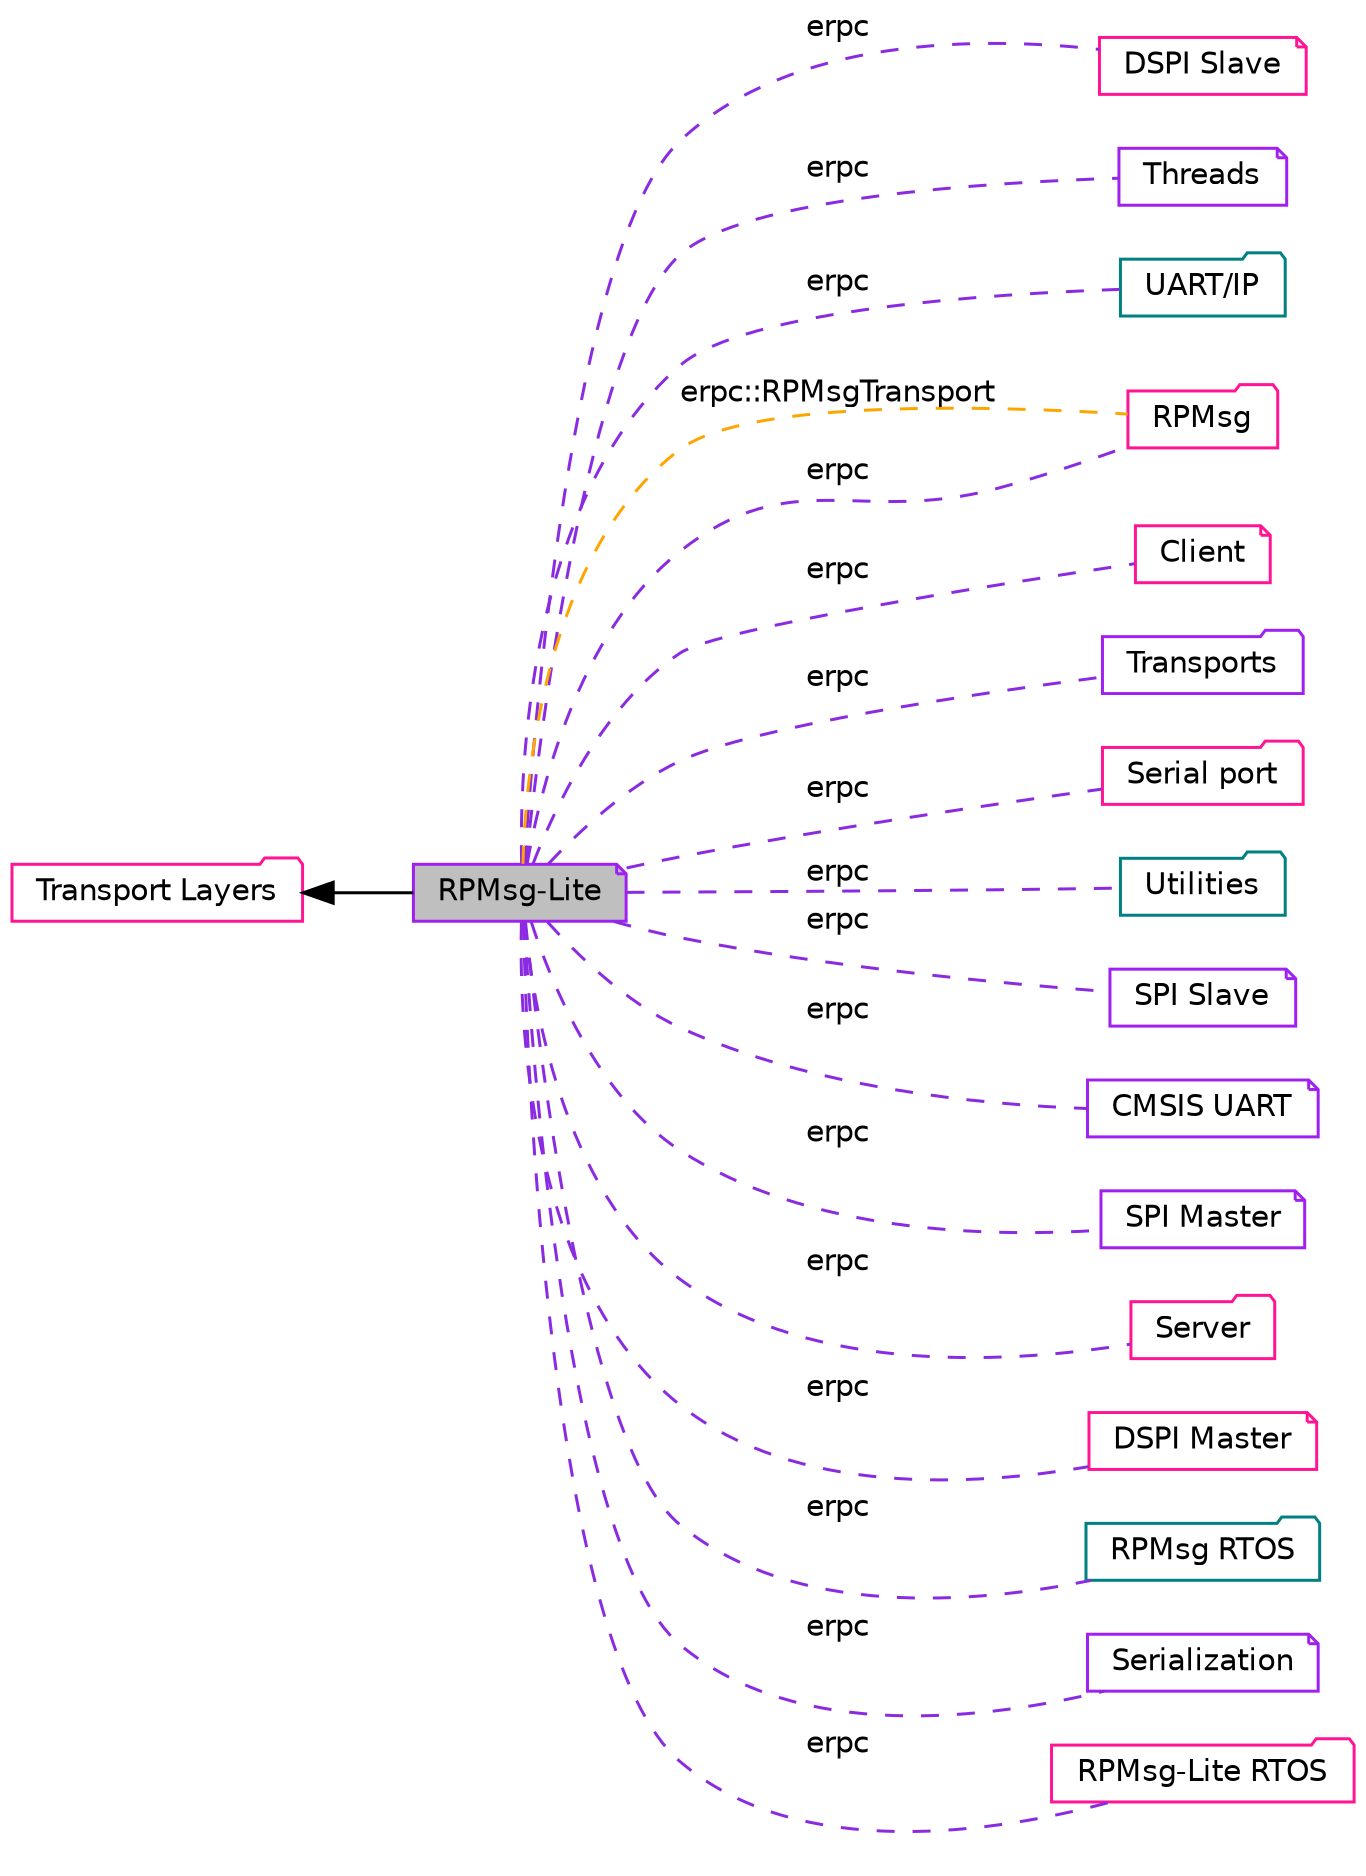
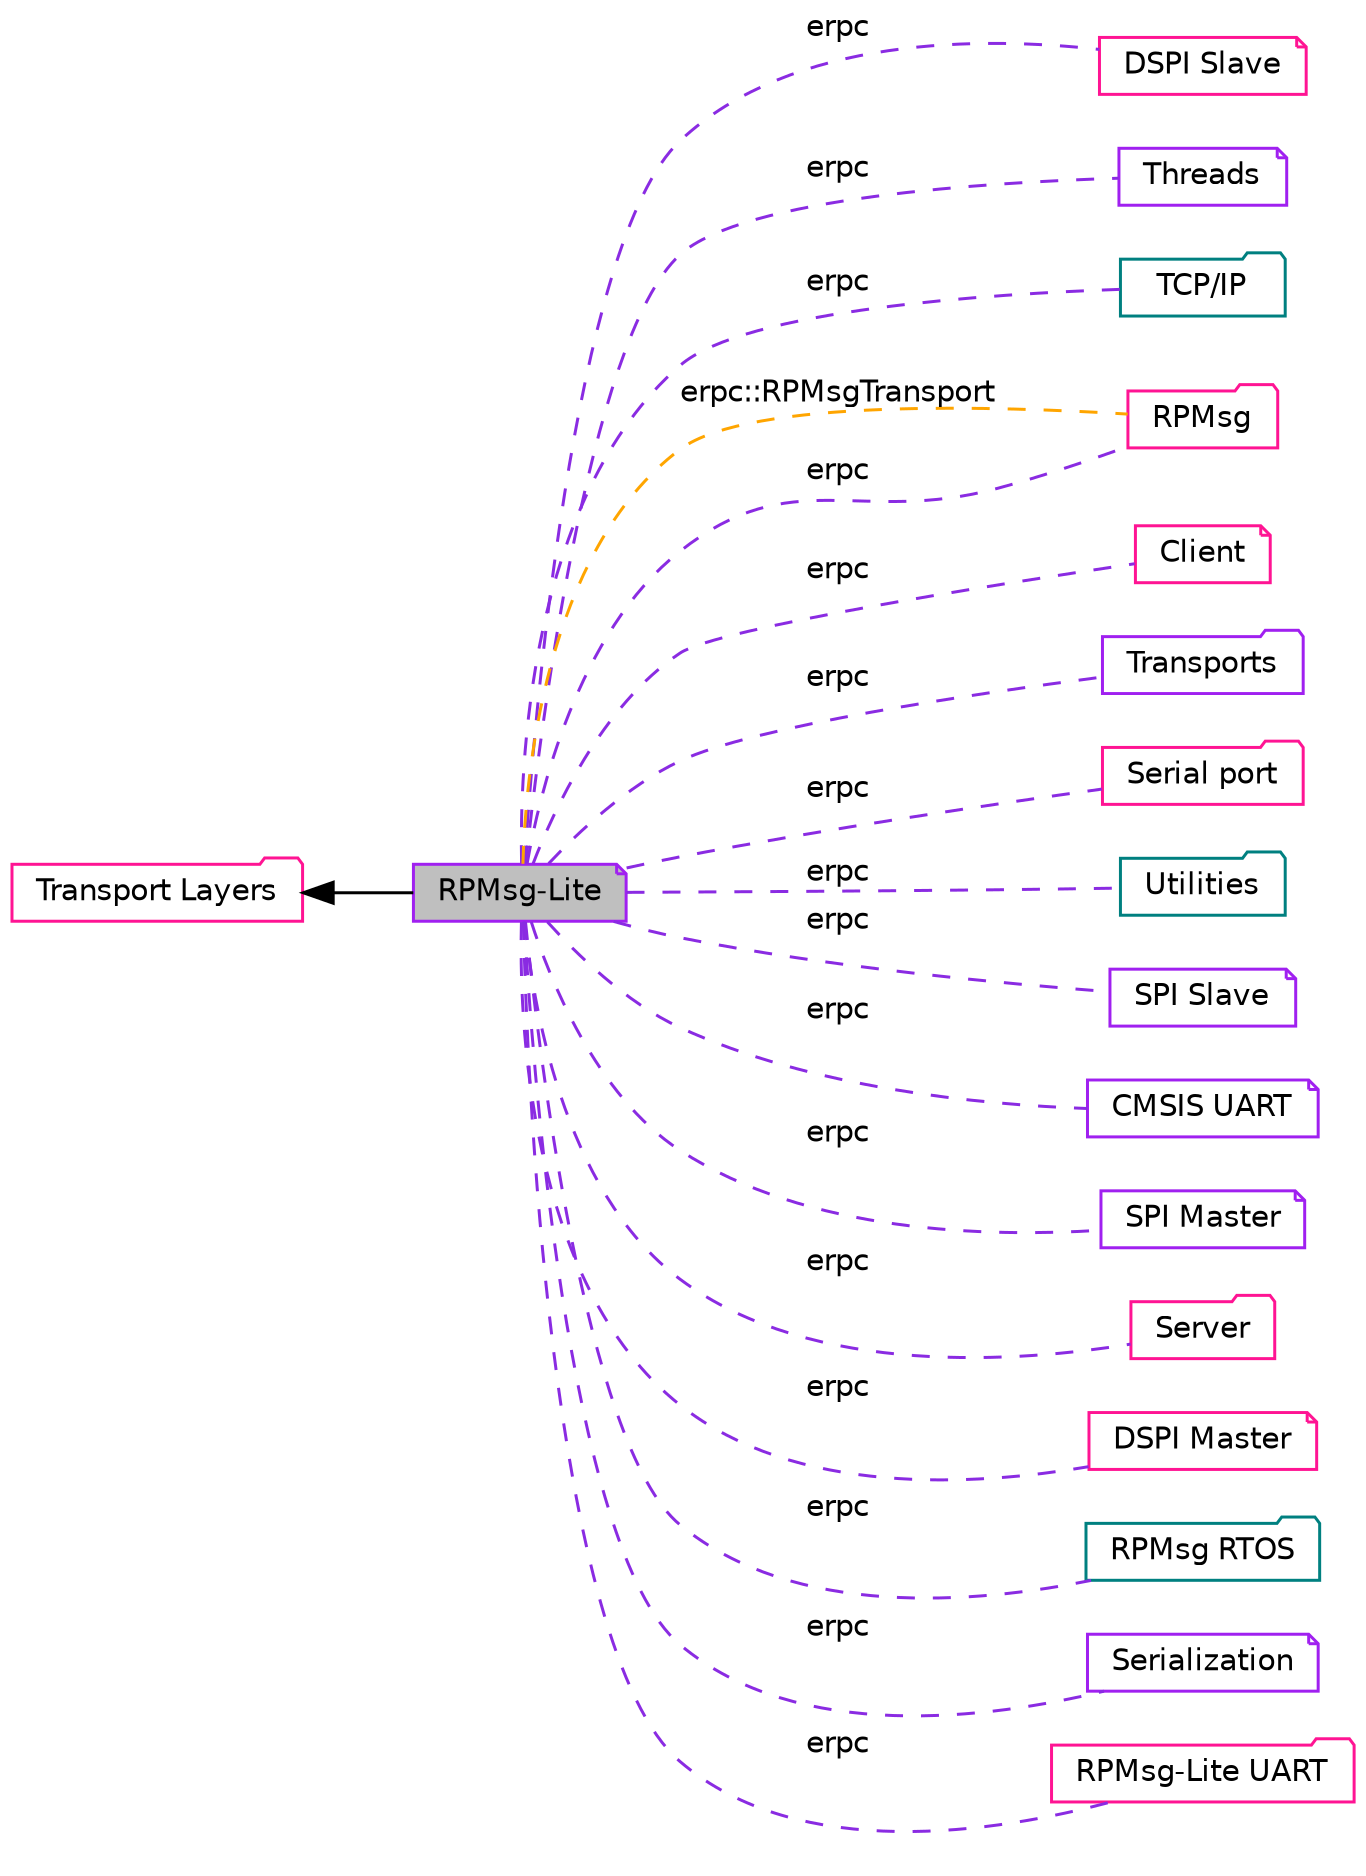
(1203, 288) -> (1203, 288)
(1203, 1774) -> (1203, 1774)
